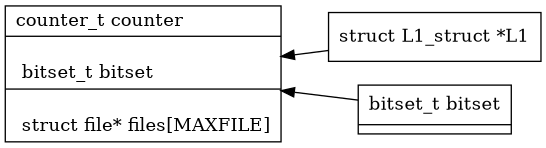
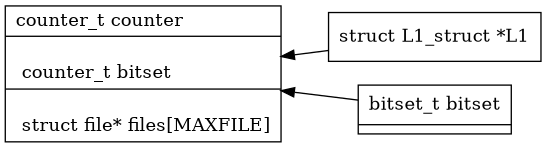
(85, 73) -> (94, 73)
